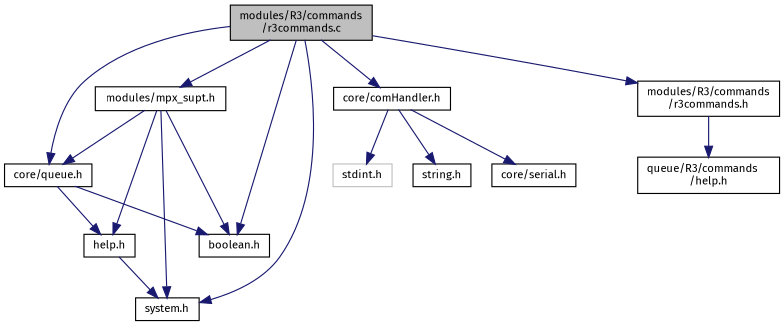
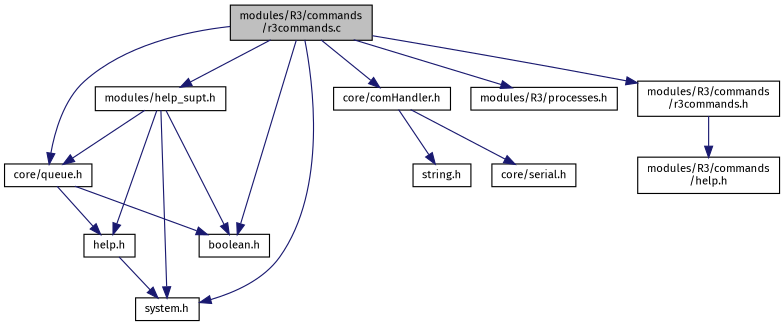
(161, 99) -> (161, 99)
none -> (544, 99)
(363, 175) -> none
(709, 175) -> (709, 175)
